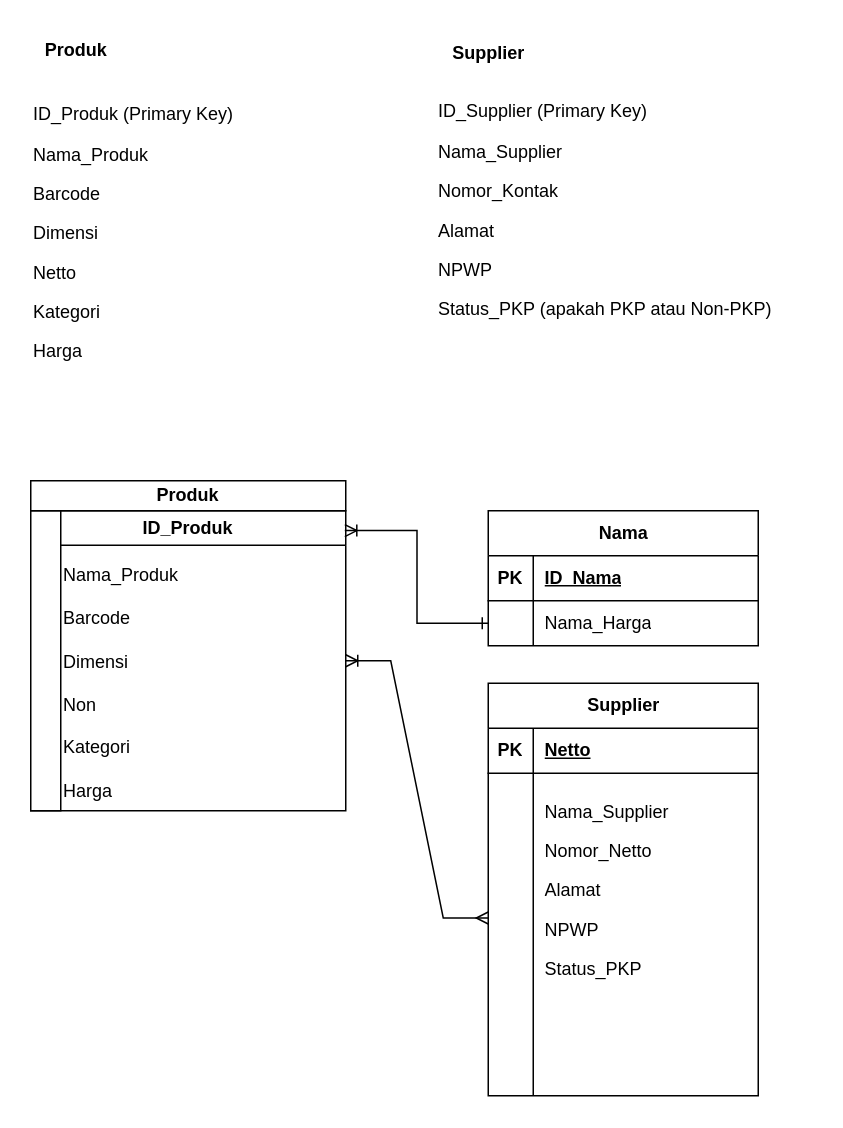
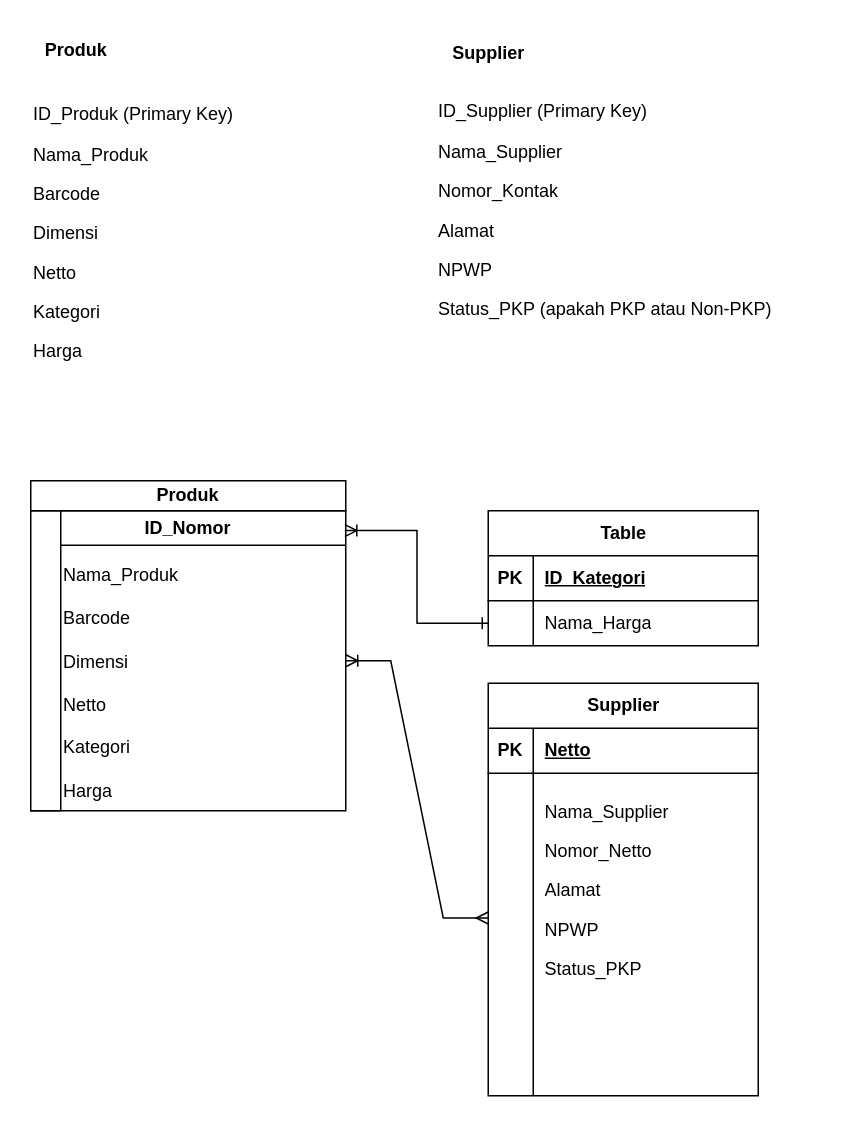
(188, 529) -> (188, 529)
(624, 533) -> (624, 533)
(581, 578) -> (598, 578)
(119, 683) -> (119, 683)
